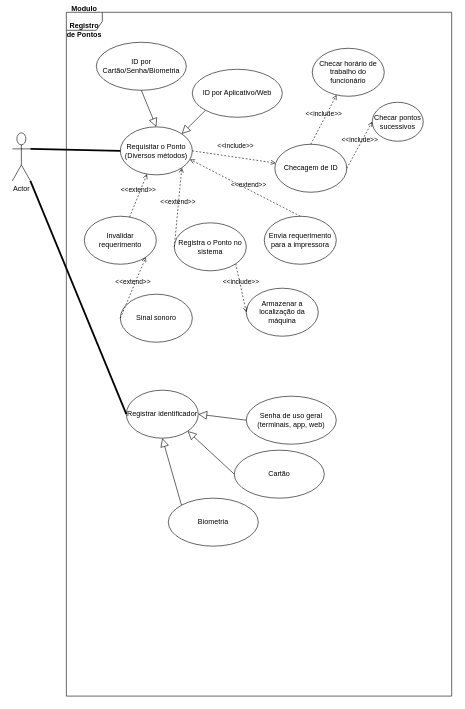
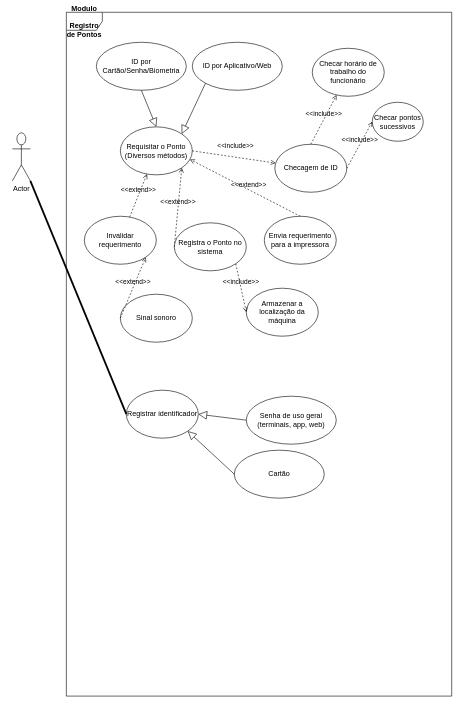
(237, 93) -> (237, 66)
(75, 150) -> none
(173, 476) -> none
(213, 522) -> none
